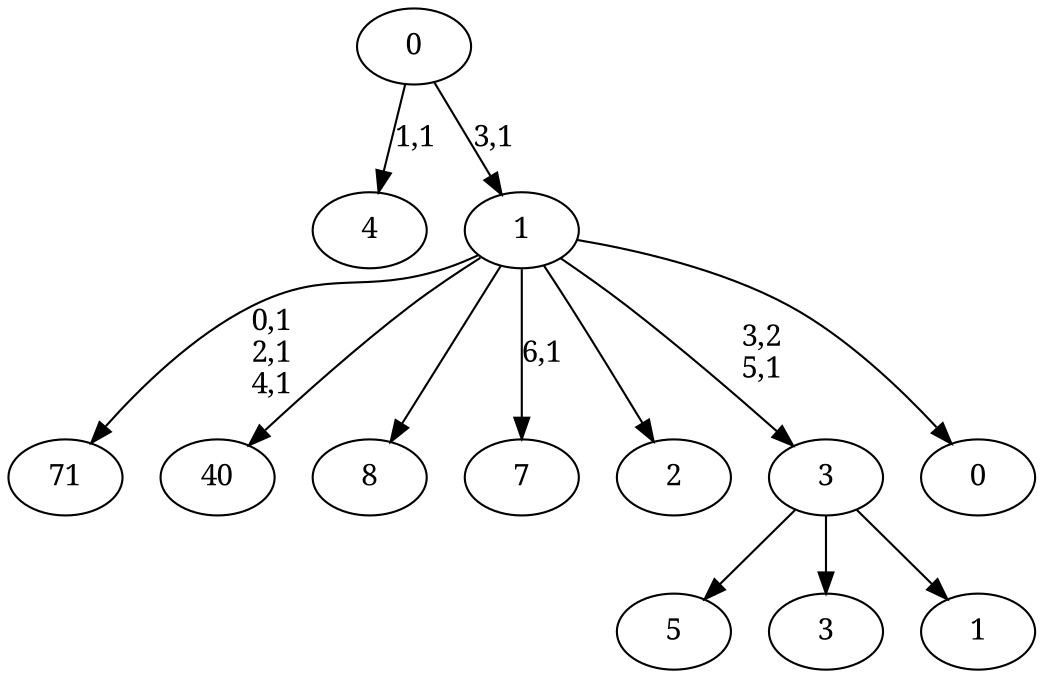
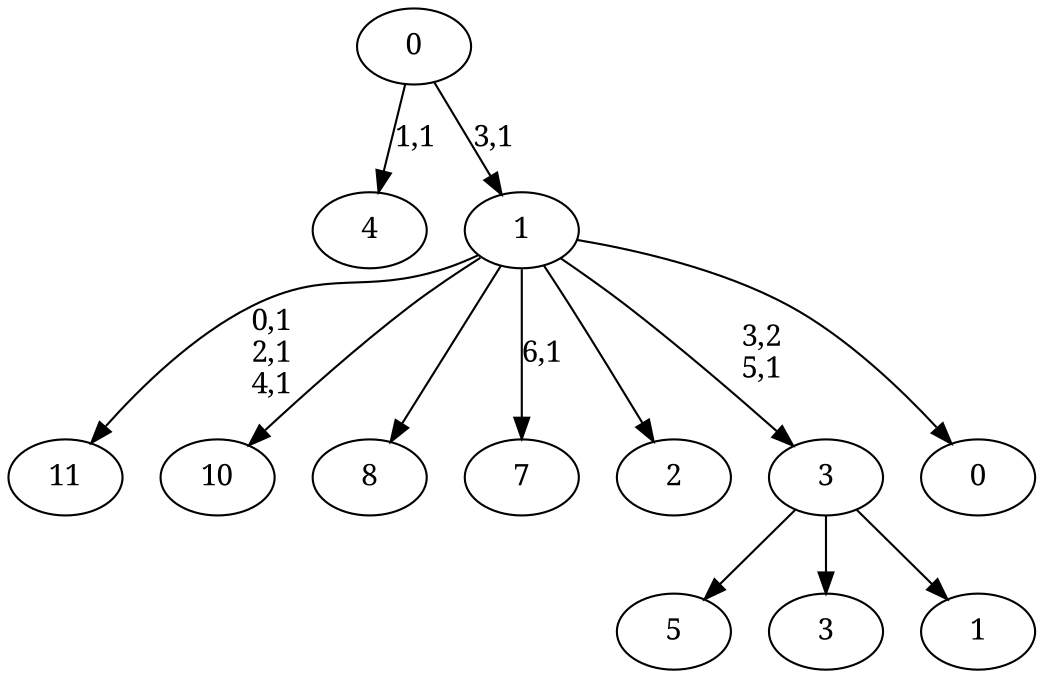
(65, 477) -> (65, 477)
(218, 477) -> (218, 477)
